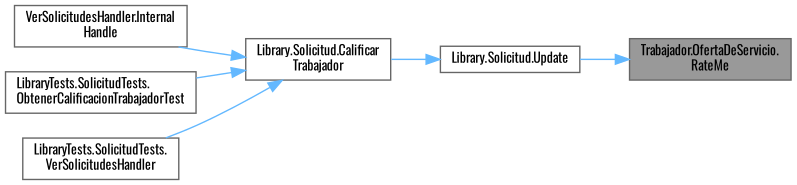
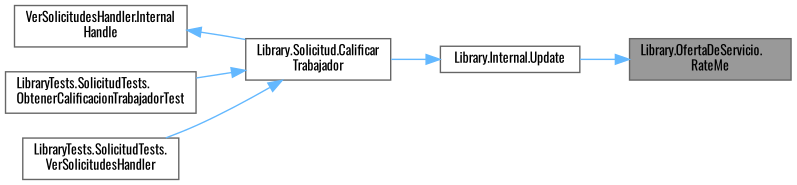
(205, 51) -> (223, 36)
(510, 59) -> (510, 59)
(710, 59) -> (710, 59)
